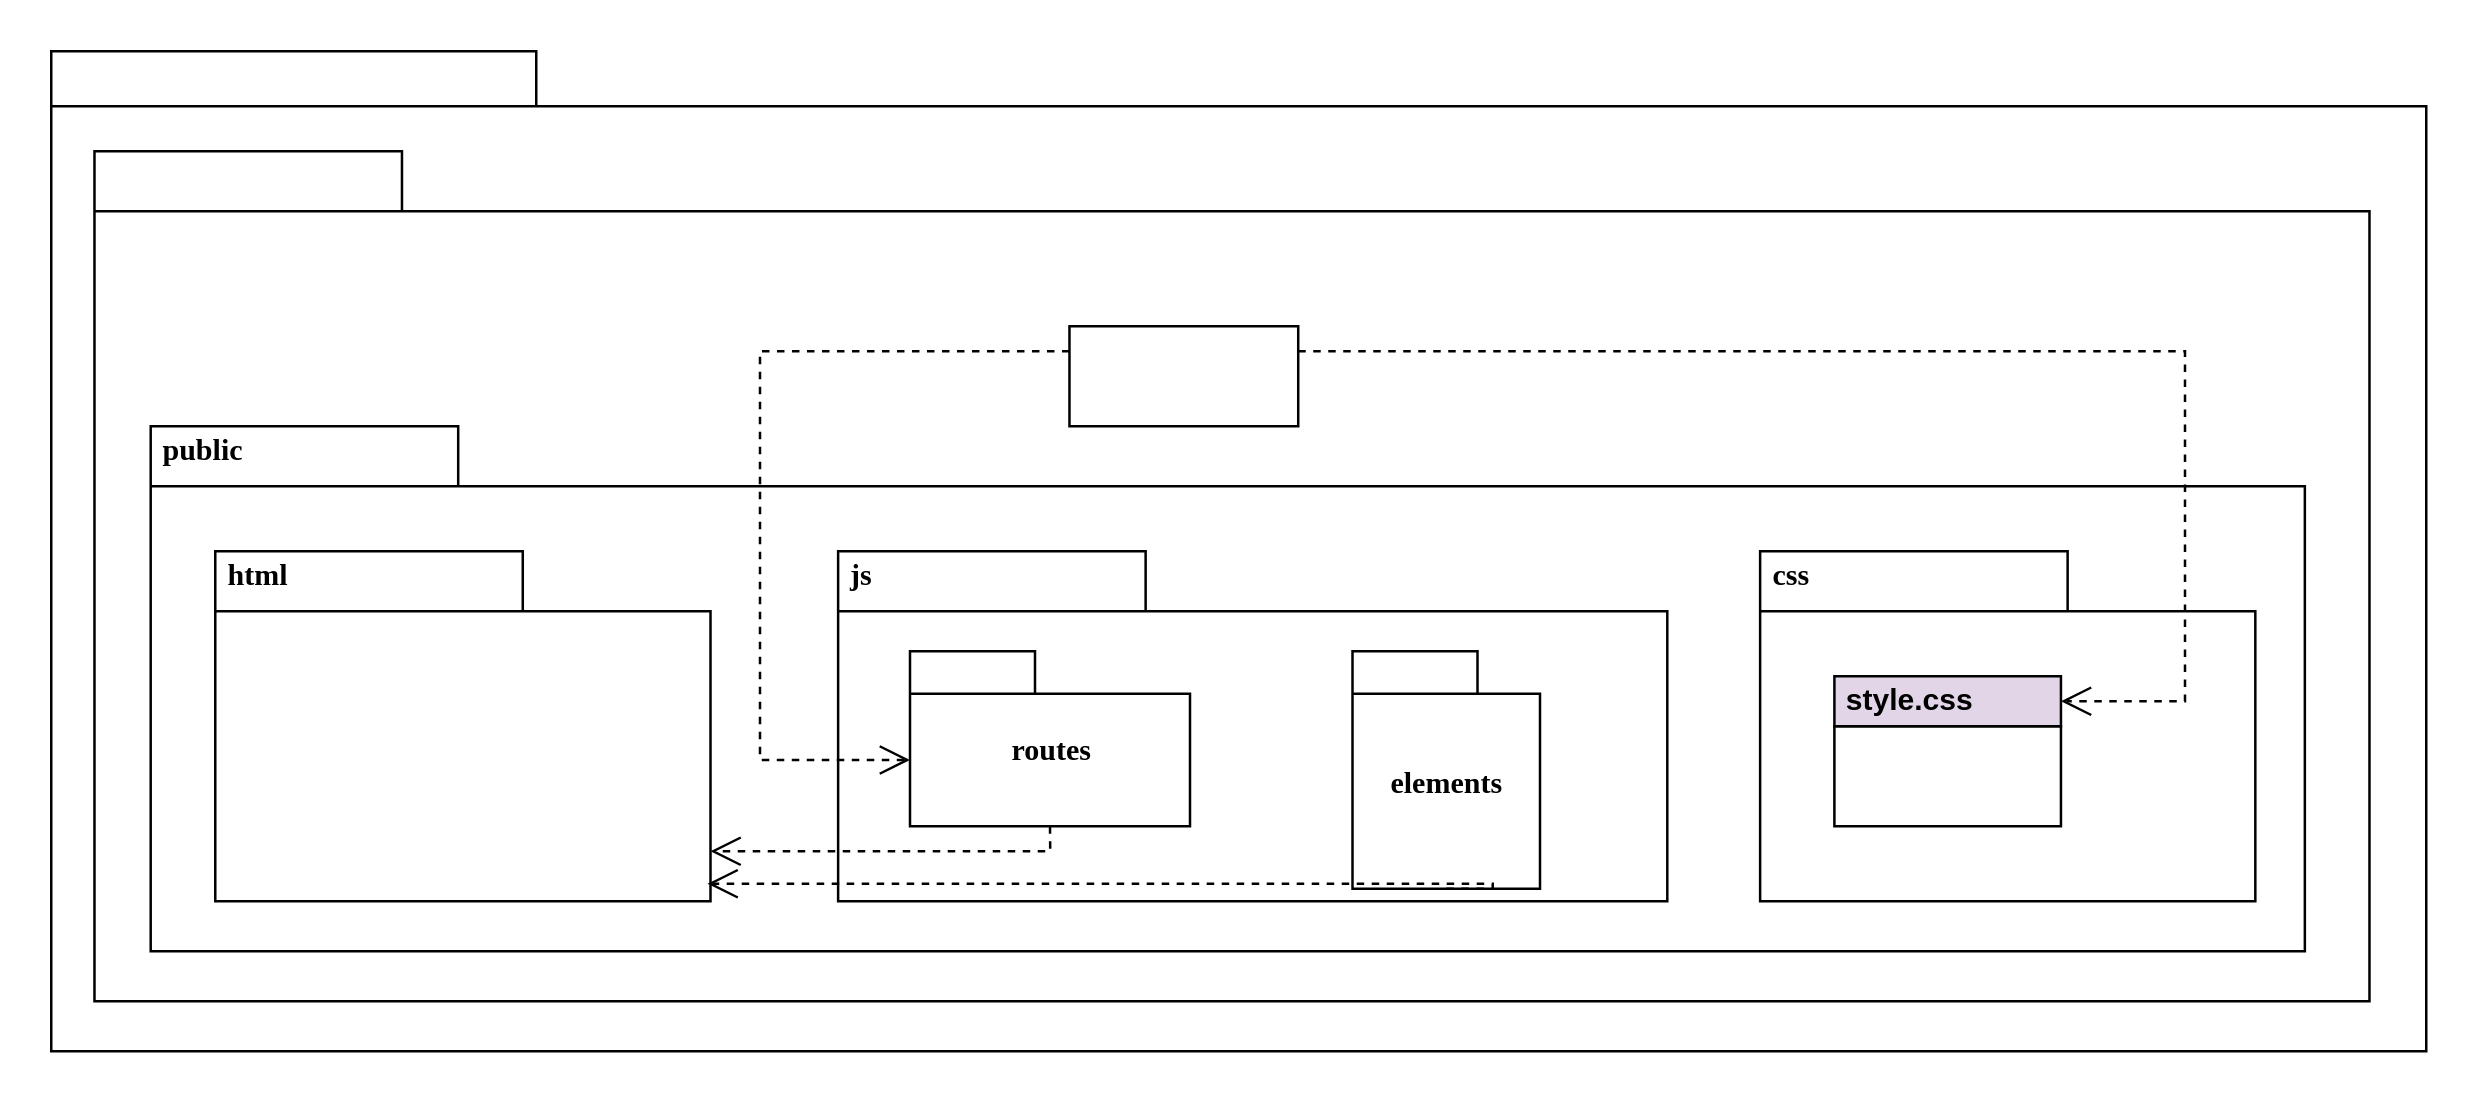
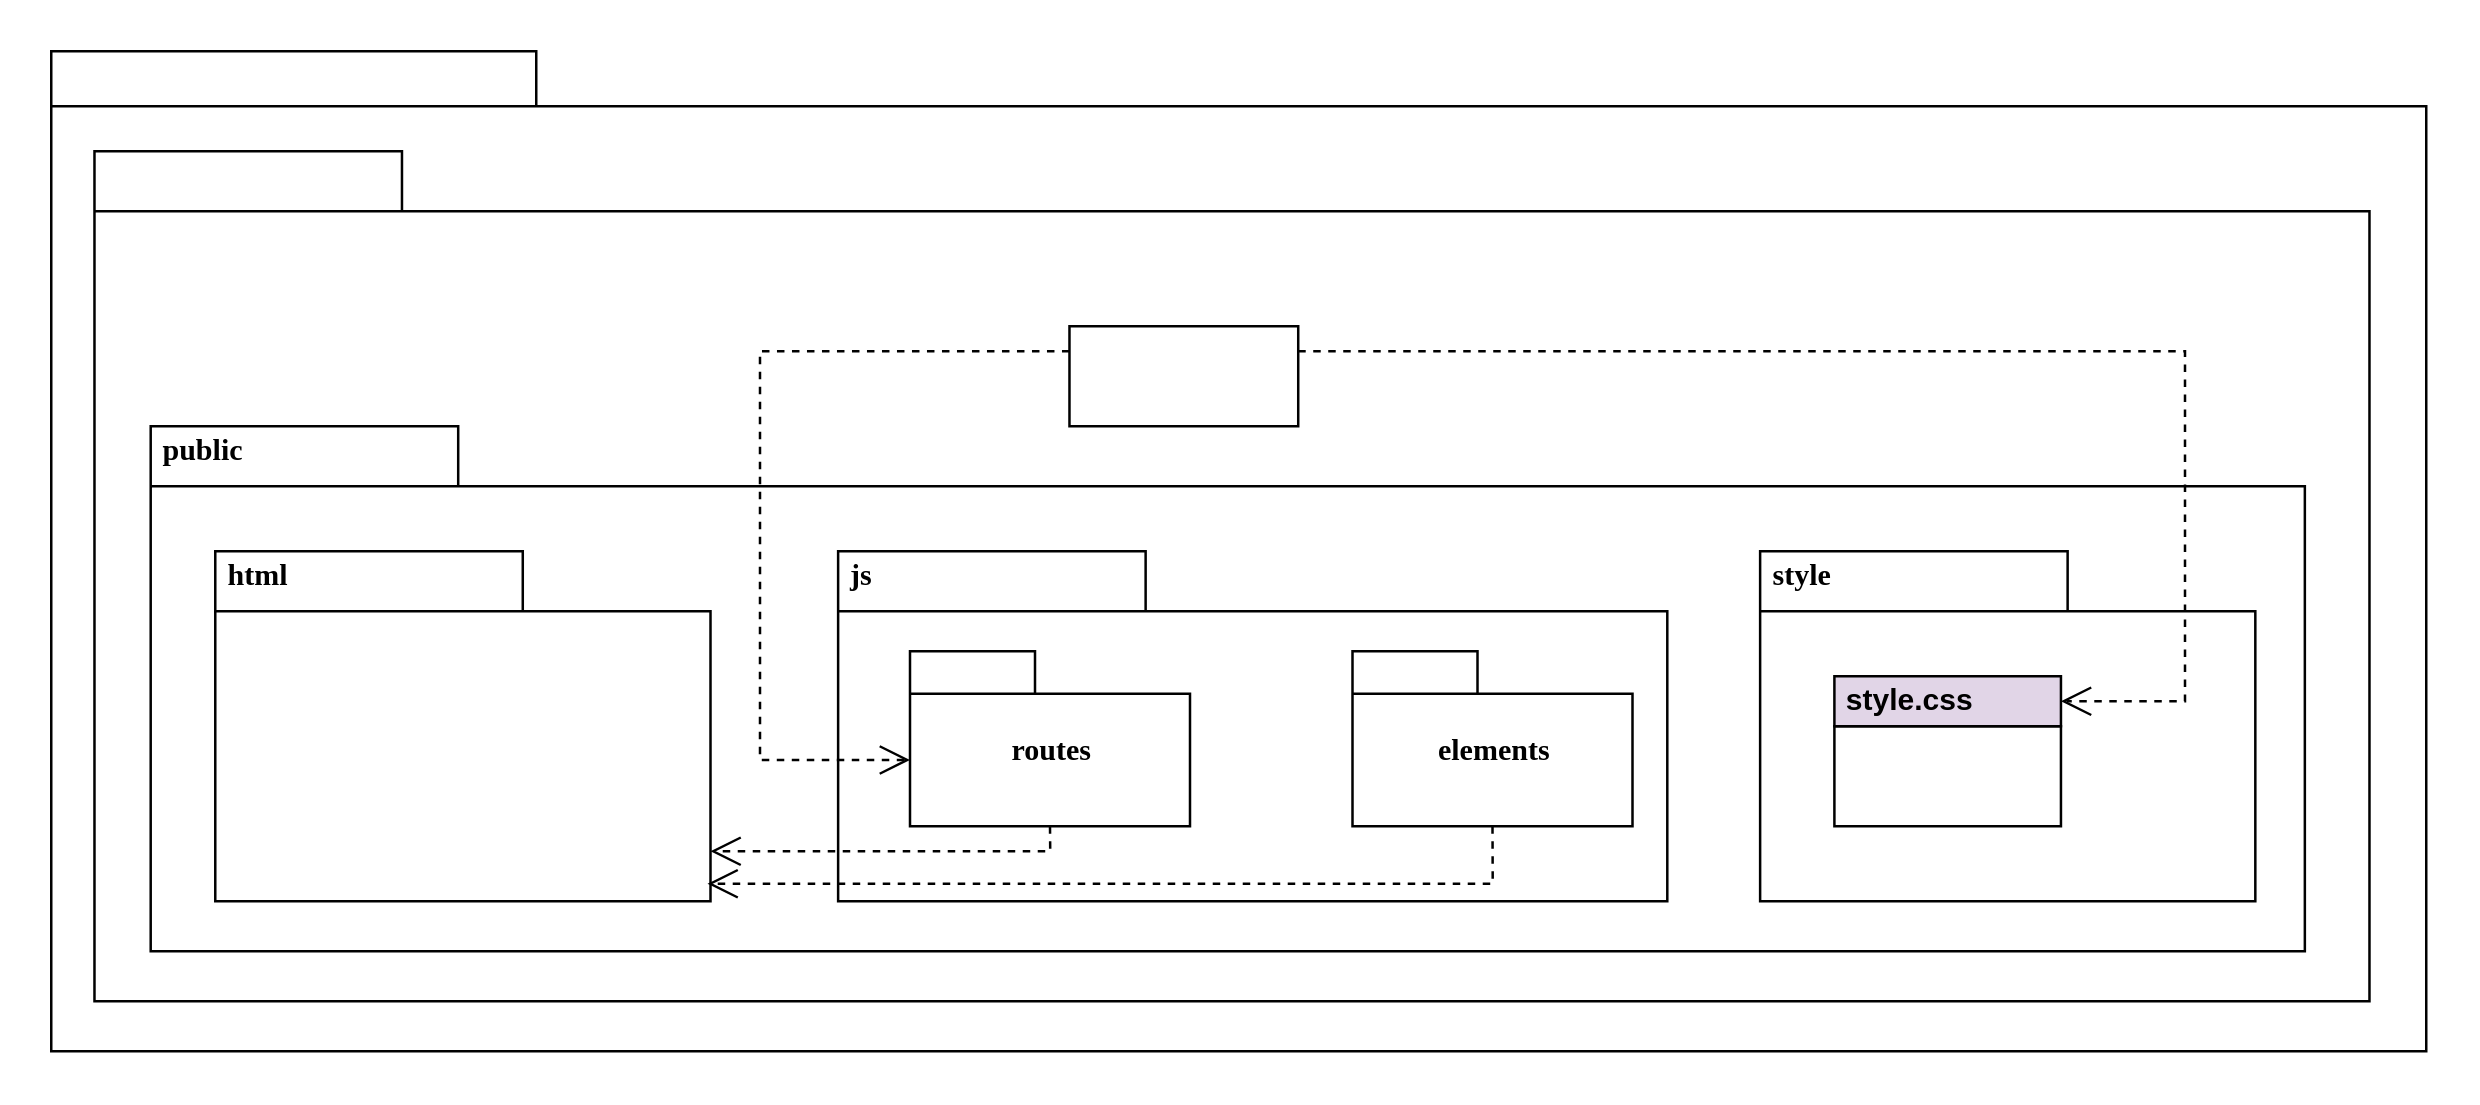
(1787, 574) -> (1798, 574)
(1446, 770) -> (1493, 739)
